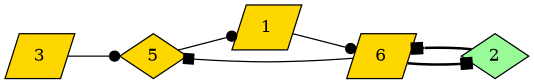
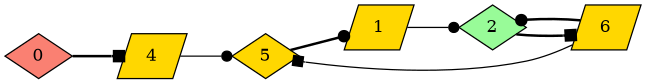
(319, 40) -> (428, 27)
(202, 44) -> (315, 44)
none -> (39, 56)
(40, 56) -> (152, 56)
(433, 65) -> (554, 19)
